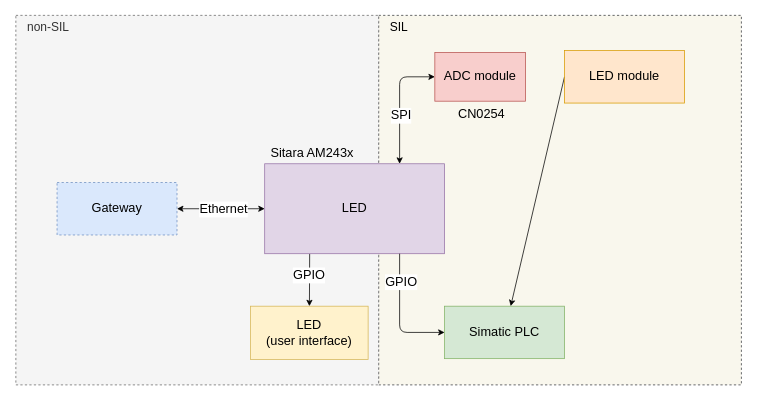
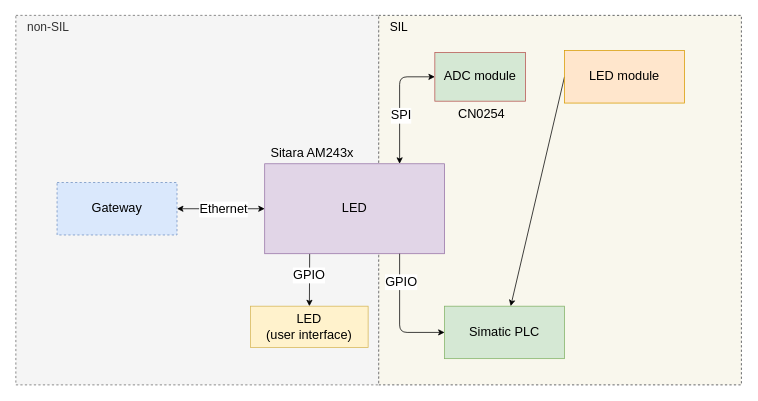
(480, 77) -> (480, 77)
(309, 333) -> (309, 327)
